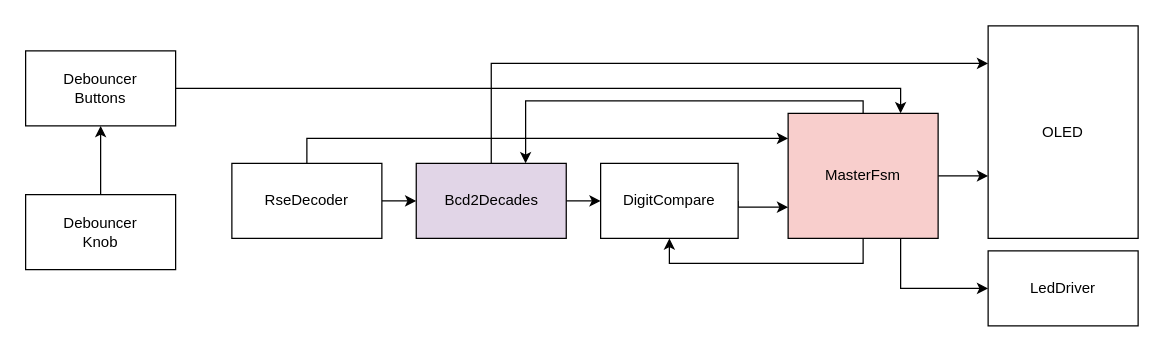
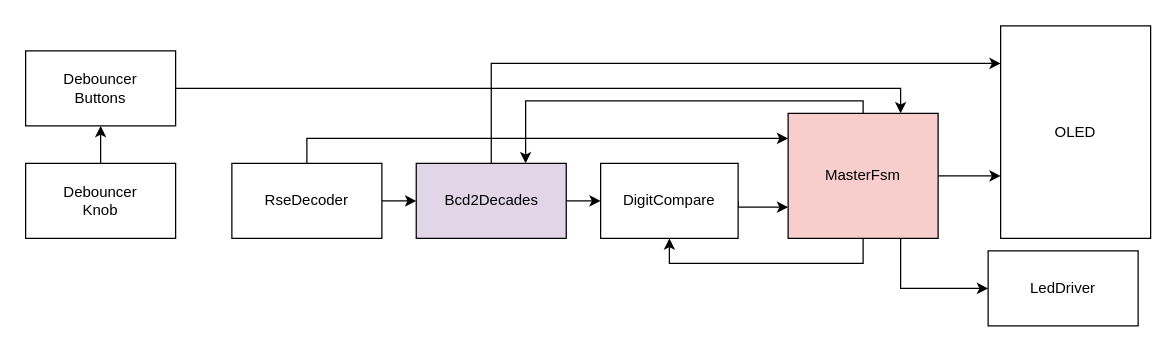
(1063, 132) -> (1076, 132)
(101, 232) -> (101, 201)
